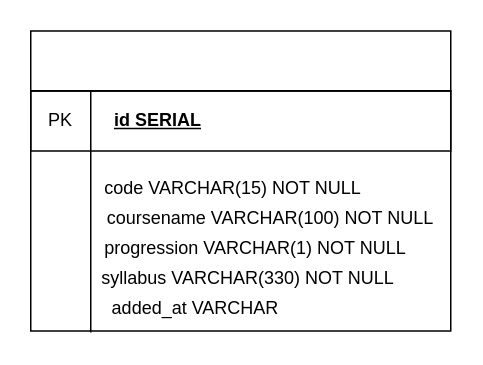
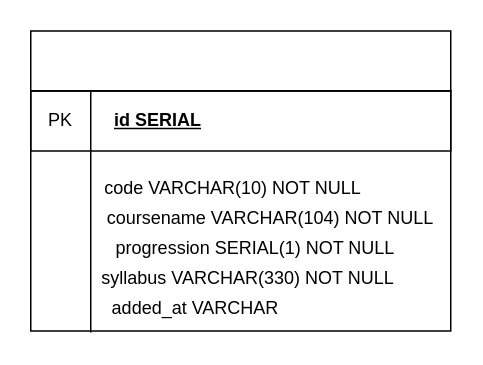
(233, 188) -> (233, 188)
(271, 218) -> (271, 218)
(256, 248) -> (256, 248)
